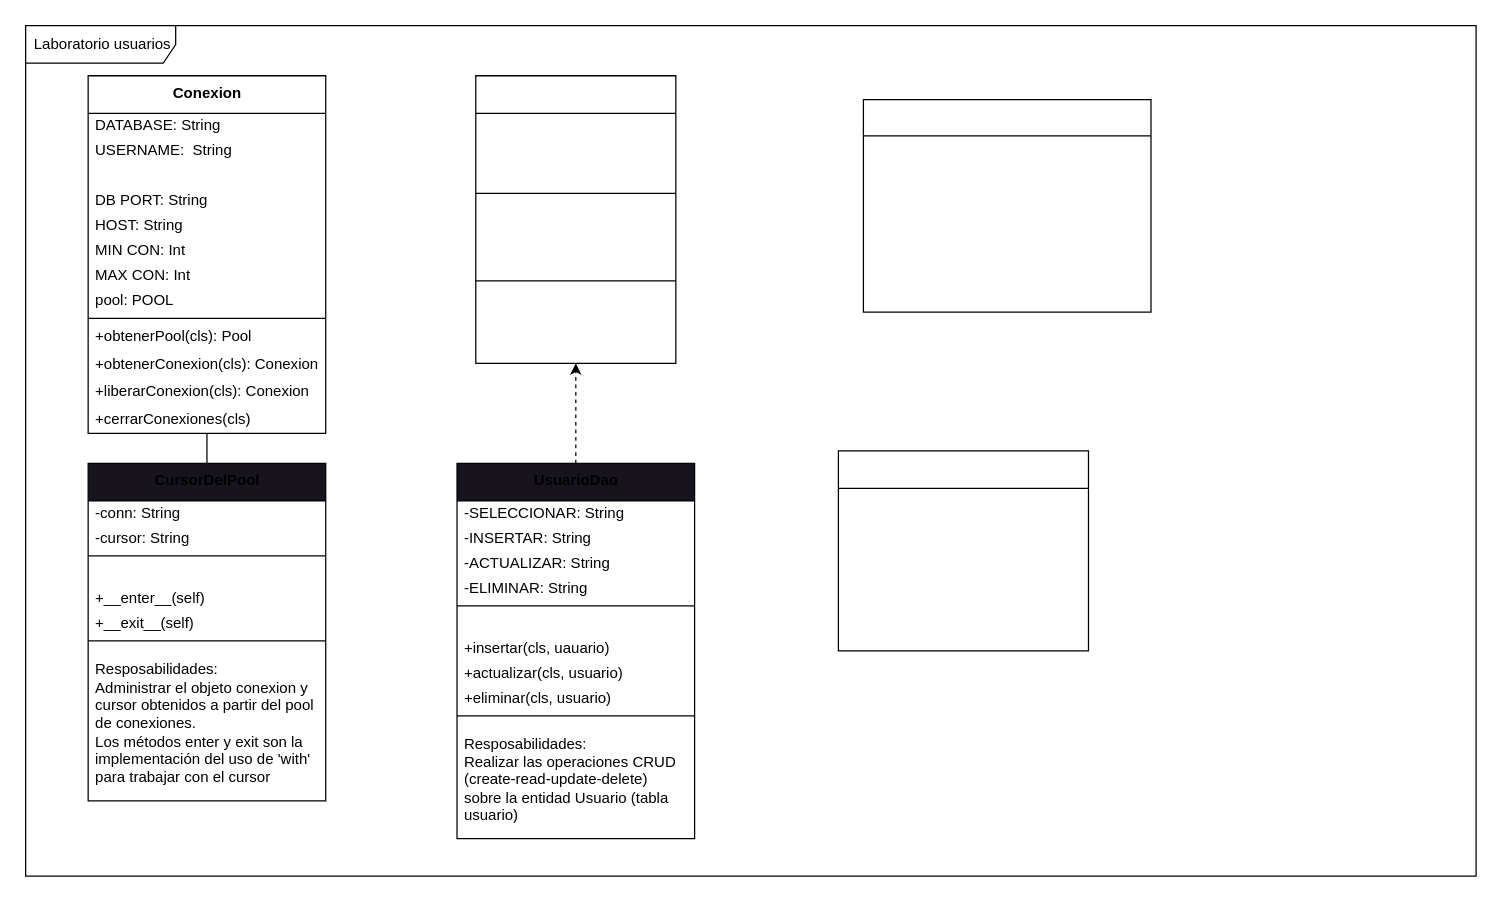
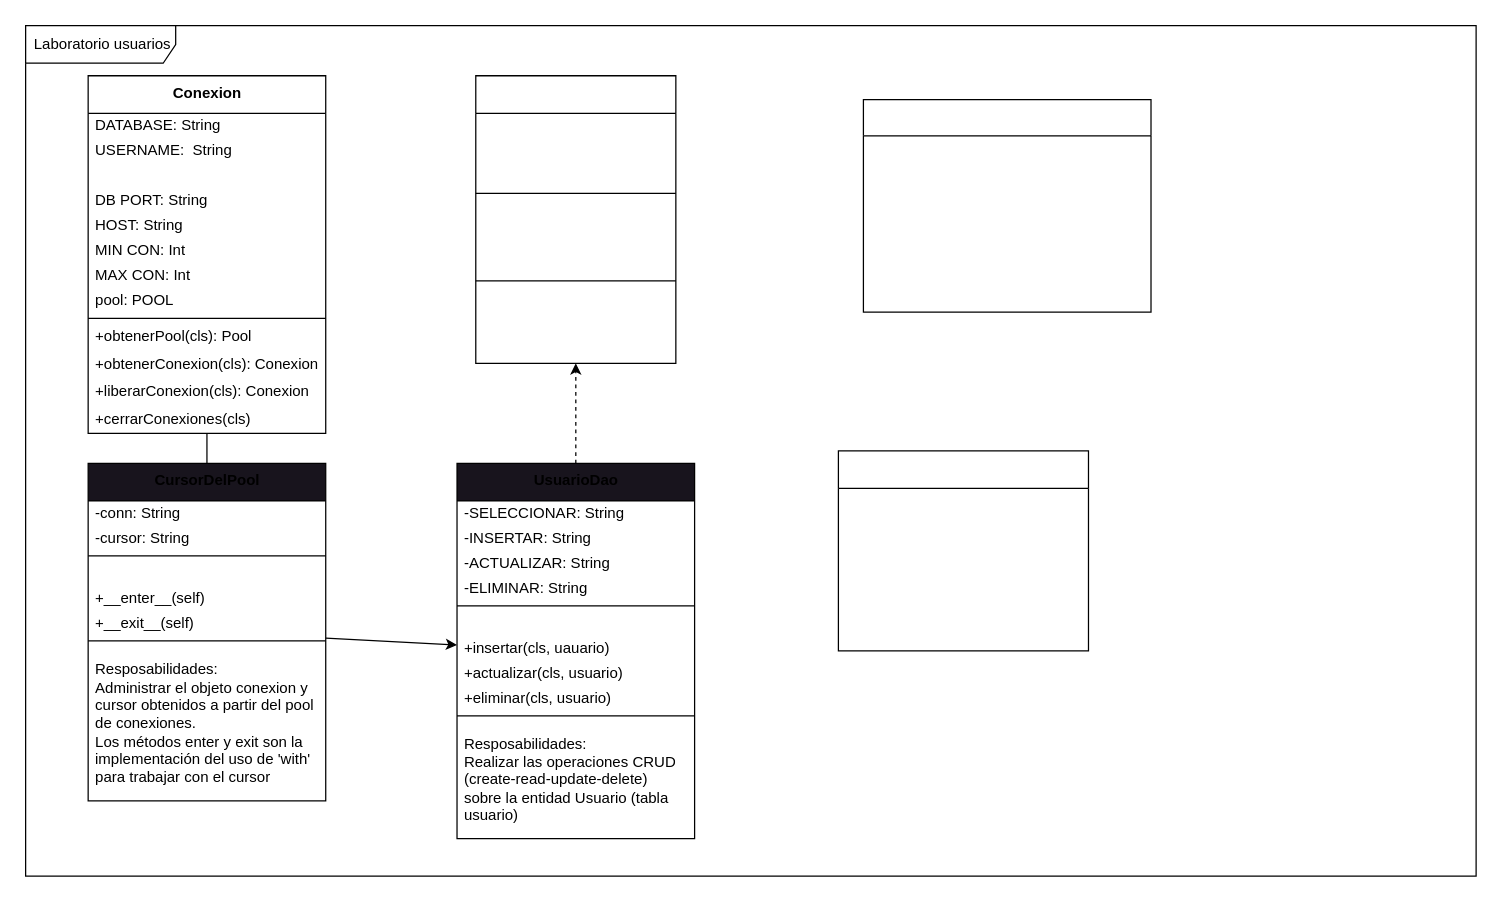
none -> (388, 641)
